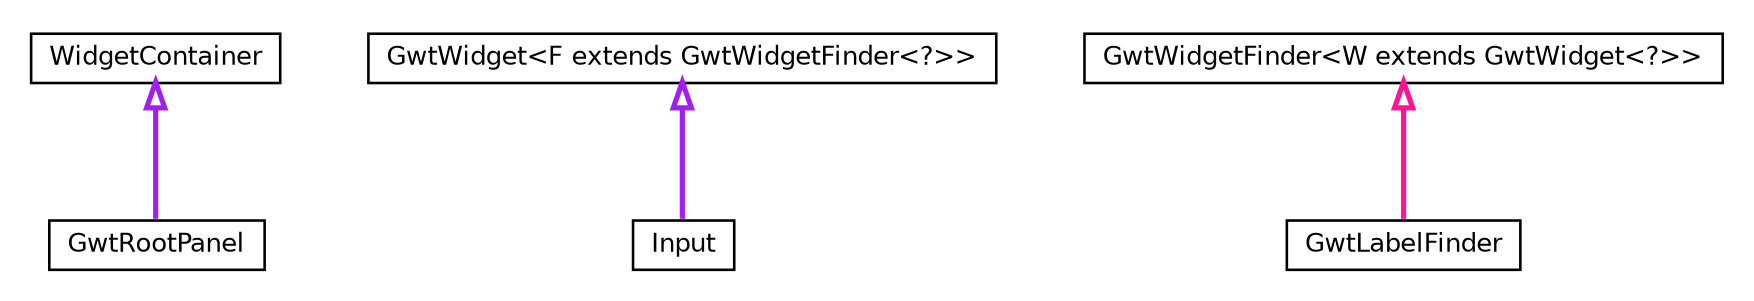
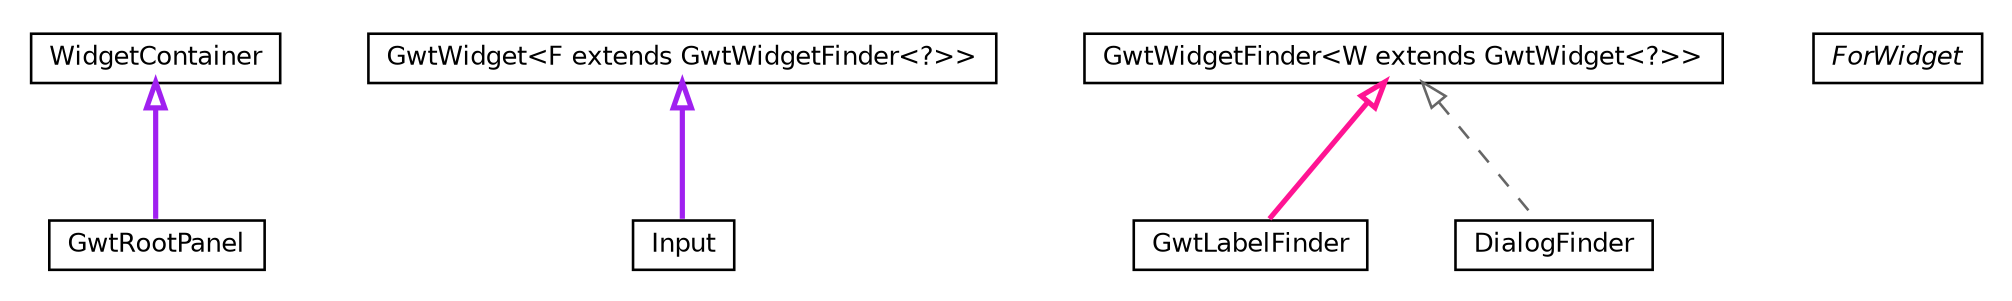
none -> (1897, 57)
none -> (1554, 244)
